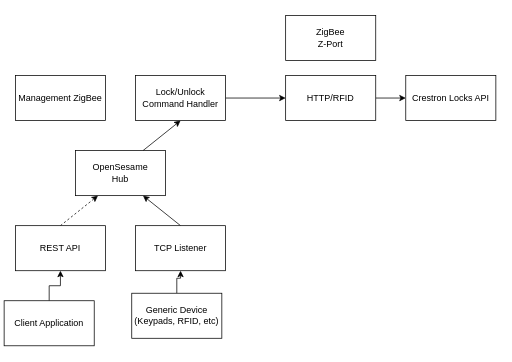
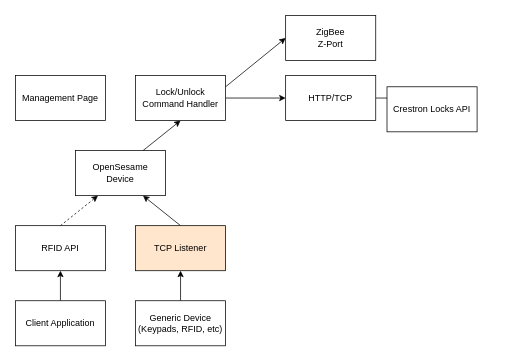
none -> (254, 64)
(60, 98) -> (60, 98)
(330, 98) -> (330, 98)
(450, 98) -> (432, 109)
(120, 173) -> (120, 173)
(60, 248) -> (60, 248)
(180, 248) -> (180, 248)
(177, 315) -> (180, 323)
(49, 323) -> (60, 323)
